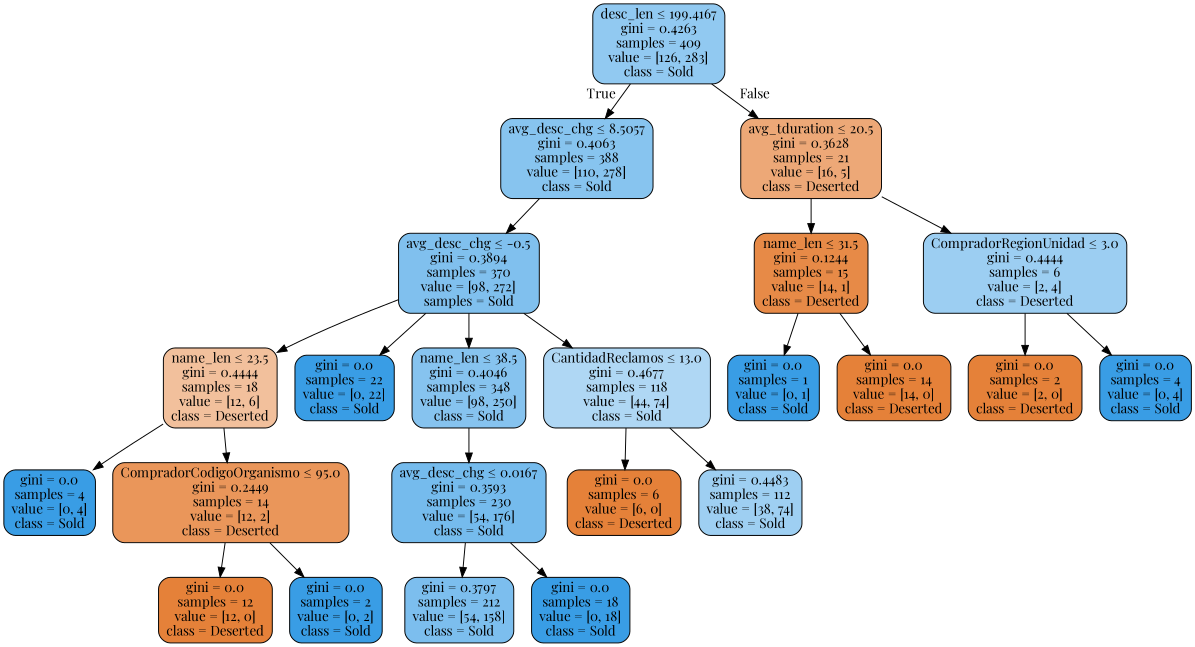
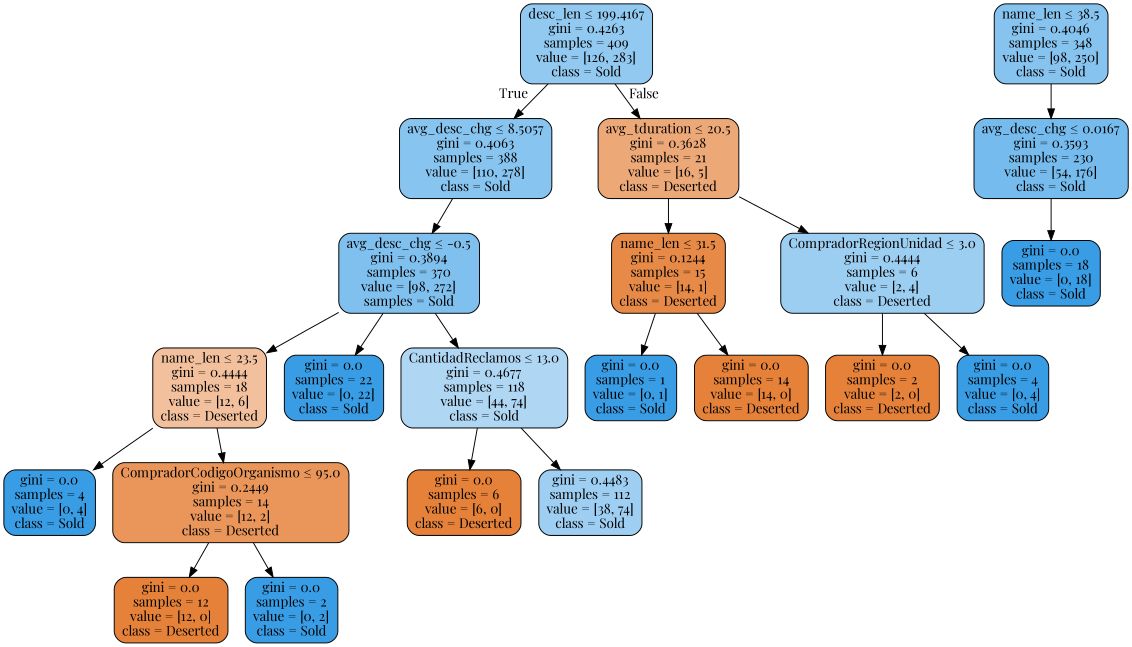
(469, 326) -> none
(459, 610) -> none
